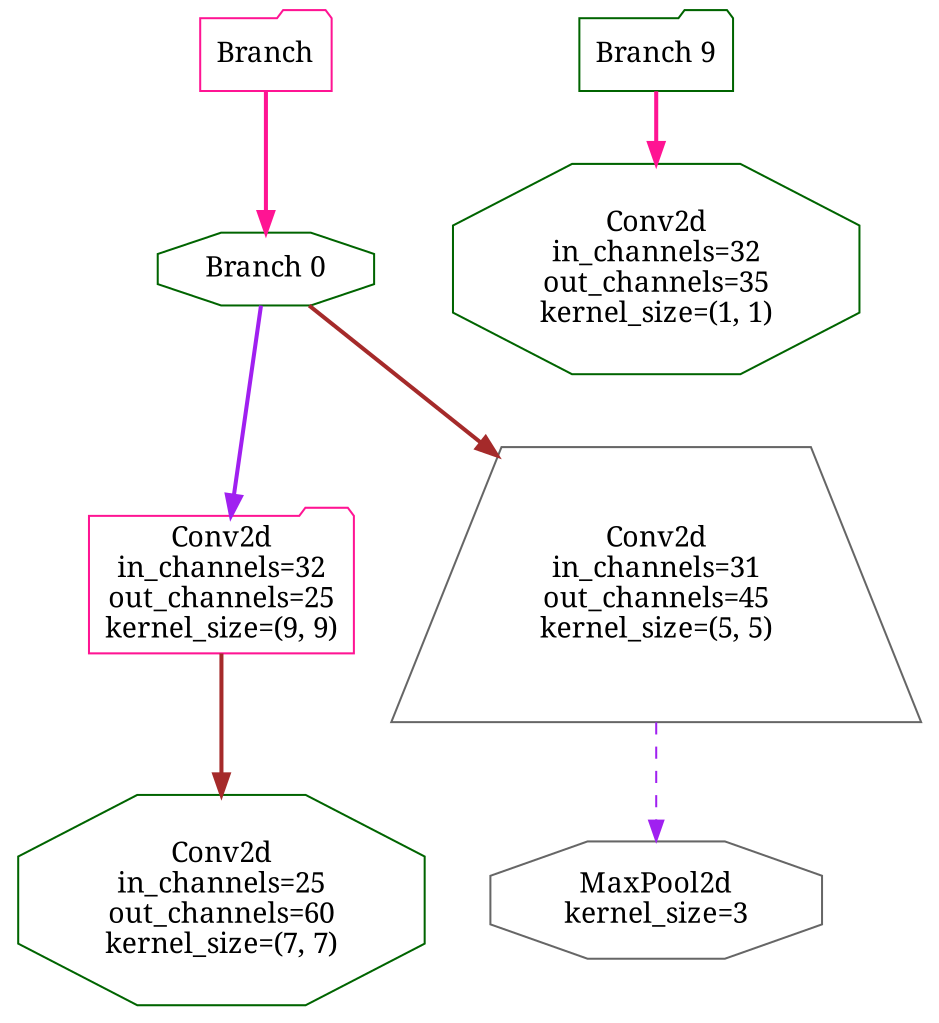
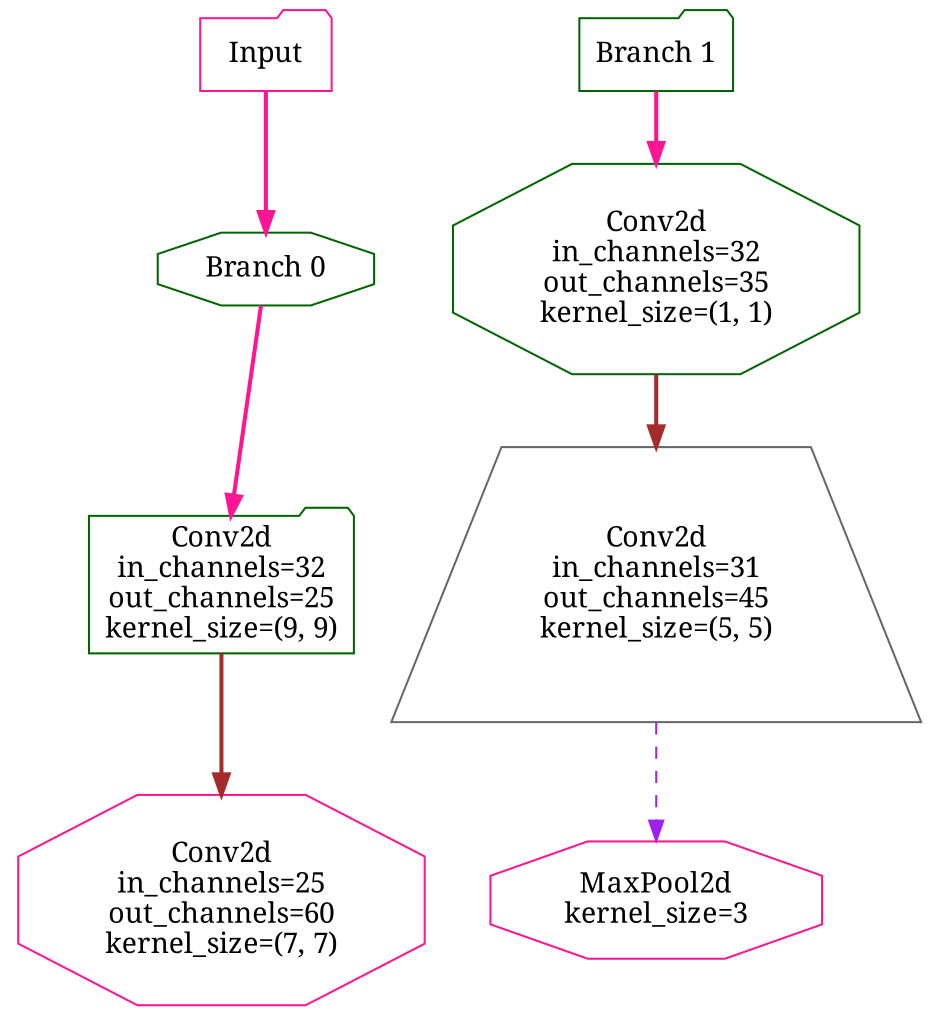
(266, 55) -> (266, 55)
(656, 55) -> (656, 55)
(395, 374) -> (656, 400)
(247, 400) -> (247, 400)
(221, 585) -> (221, 585)
(221, 900) -> (221, 900)
(656, 900) -> (656, 900)
